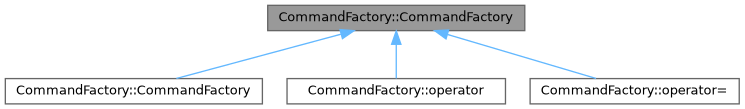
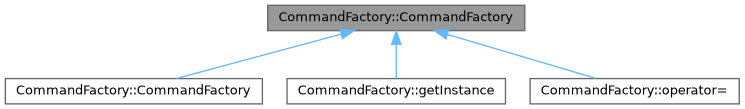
(396, 91) -> (396, 91)
